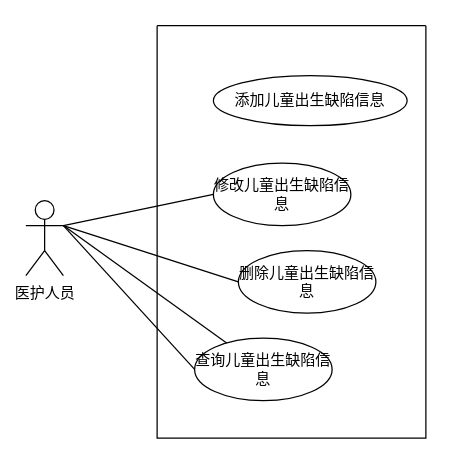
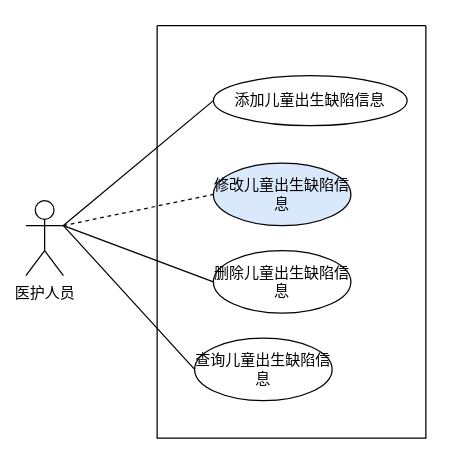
(282, 194) -> (282, 194)
(140, 210) -> (140, 210)
(307, 282) -> (282, 282)
(148, 286) -> (139, 162)
